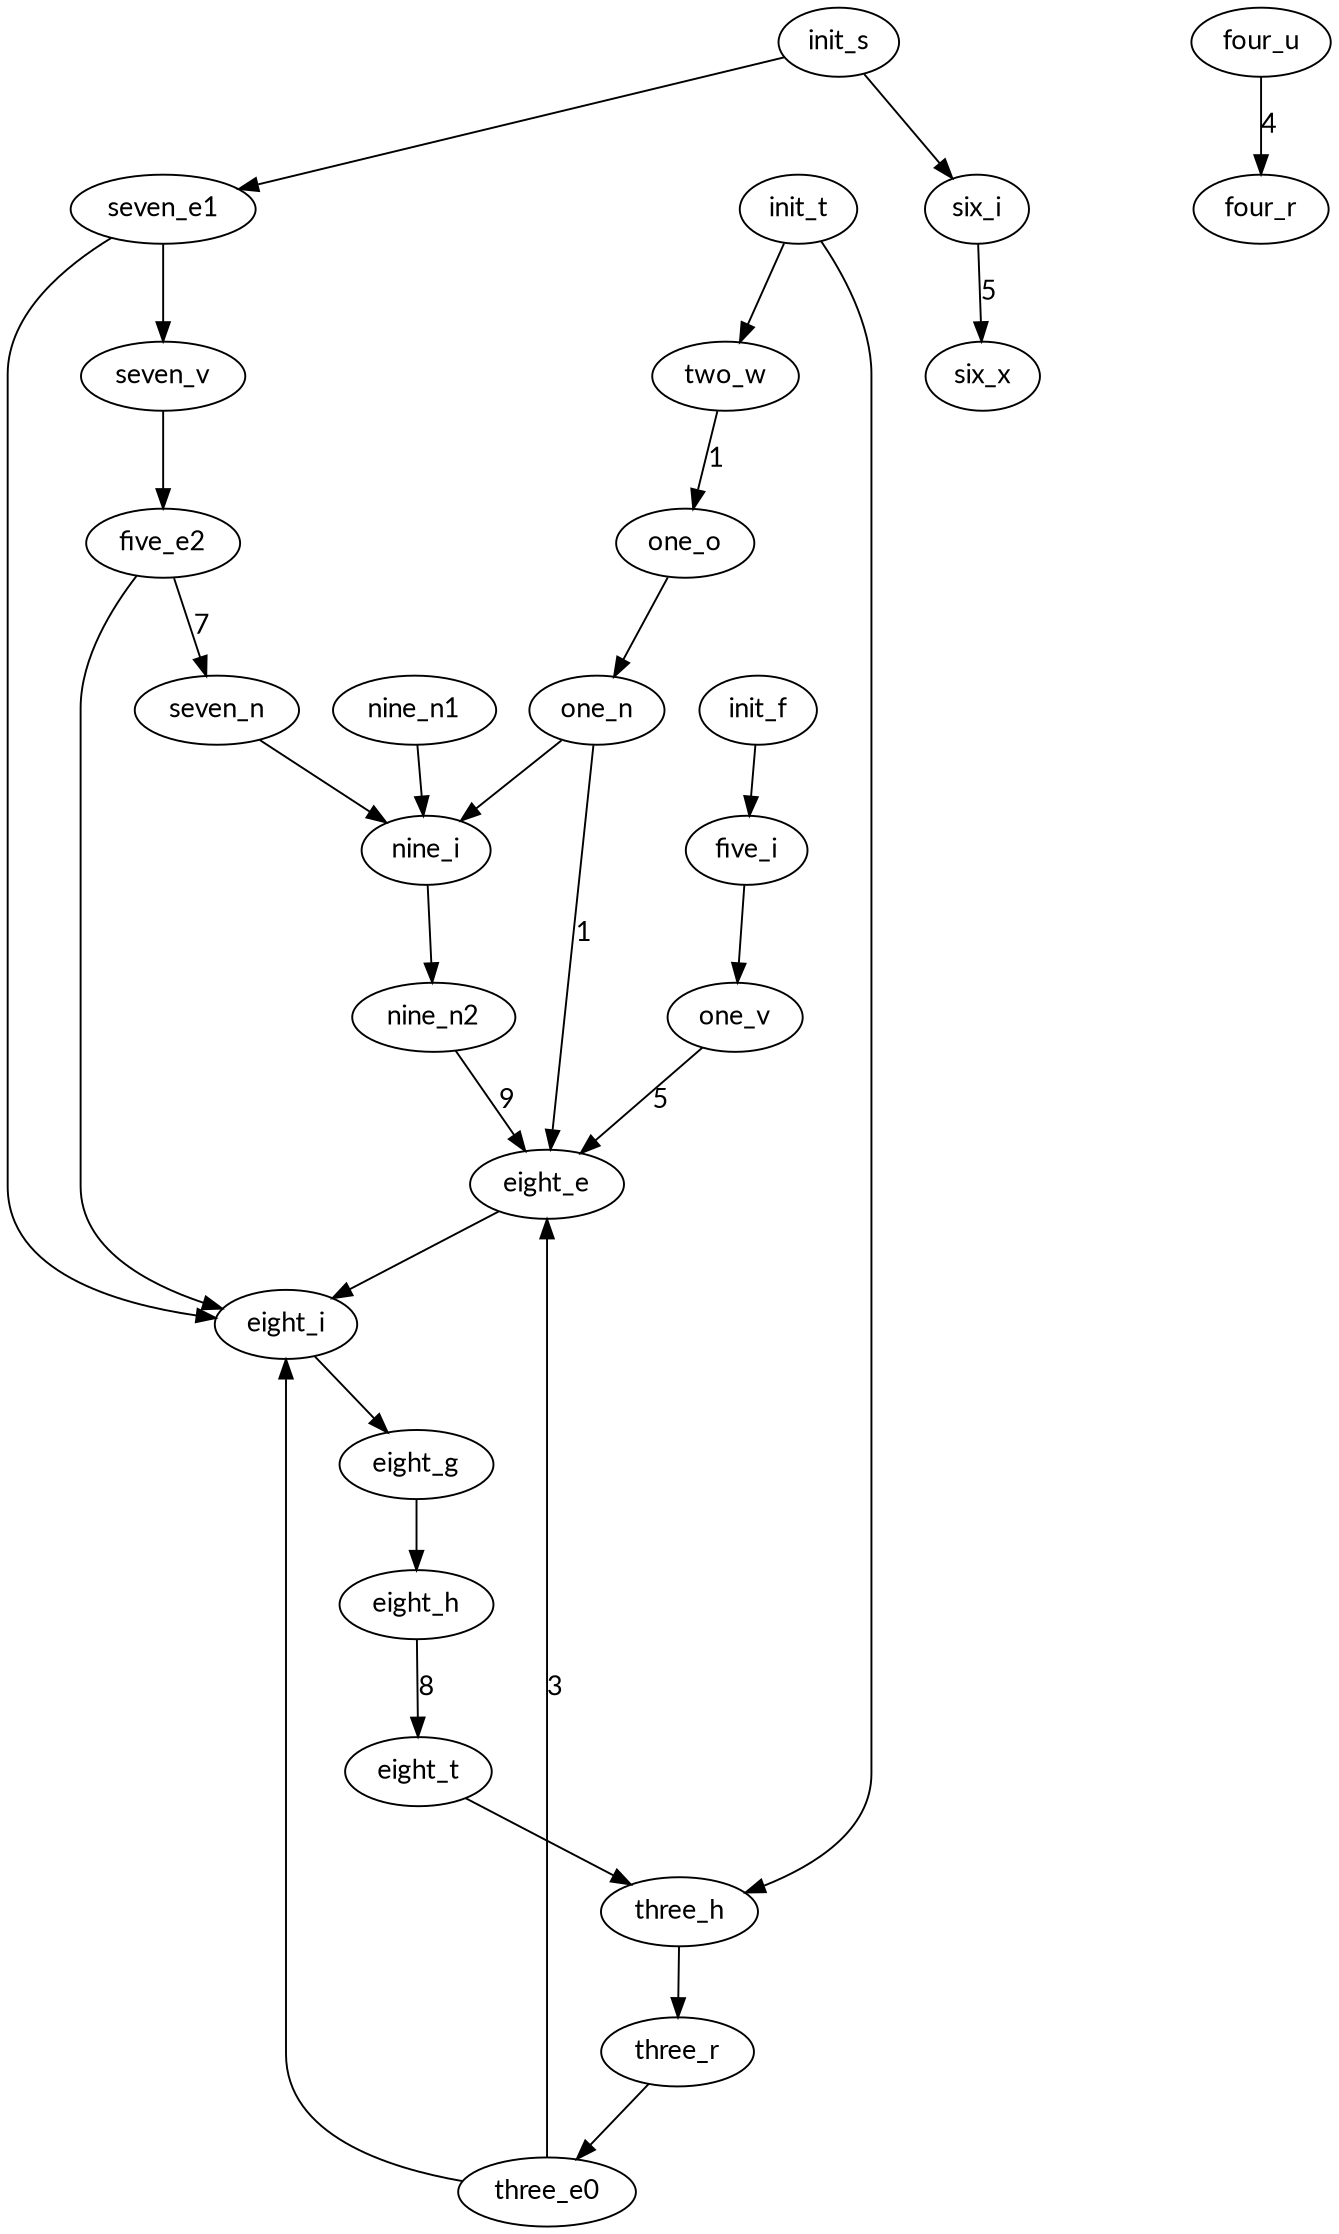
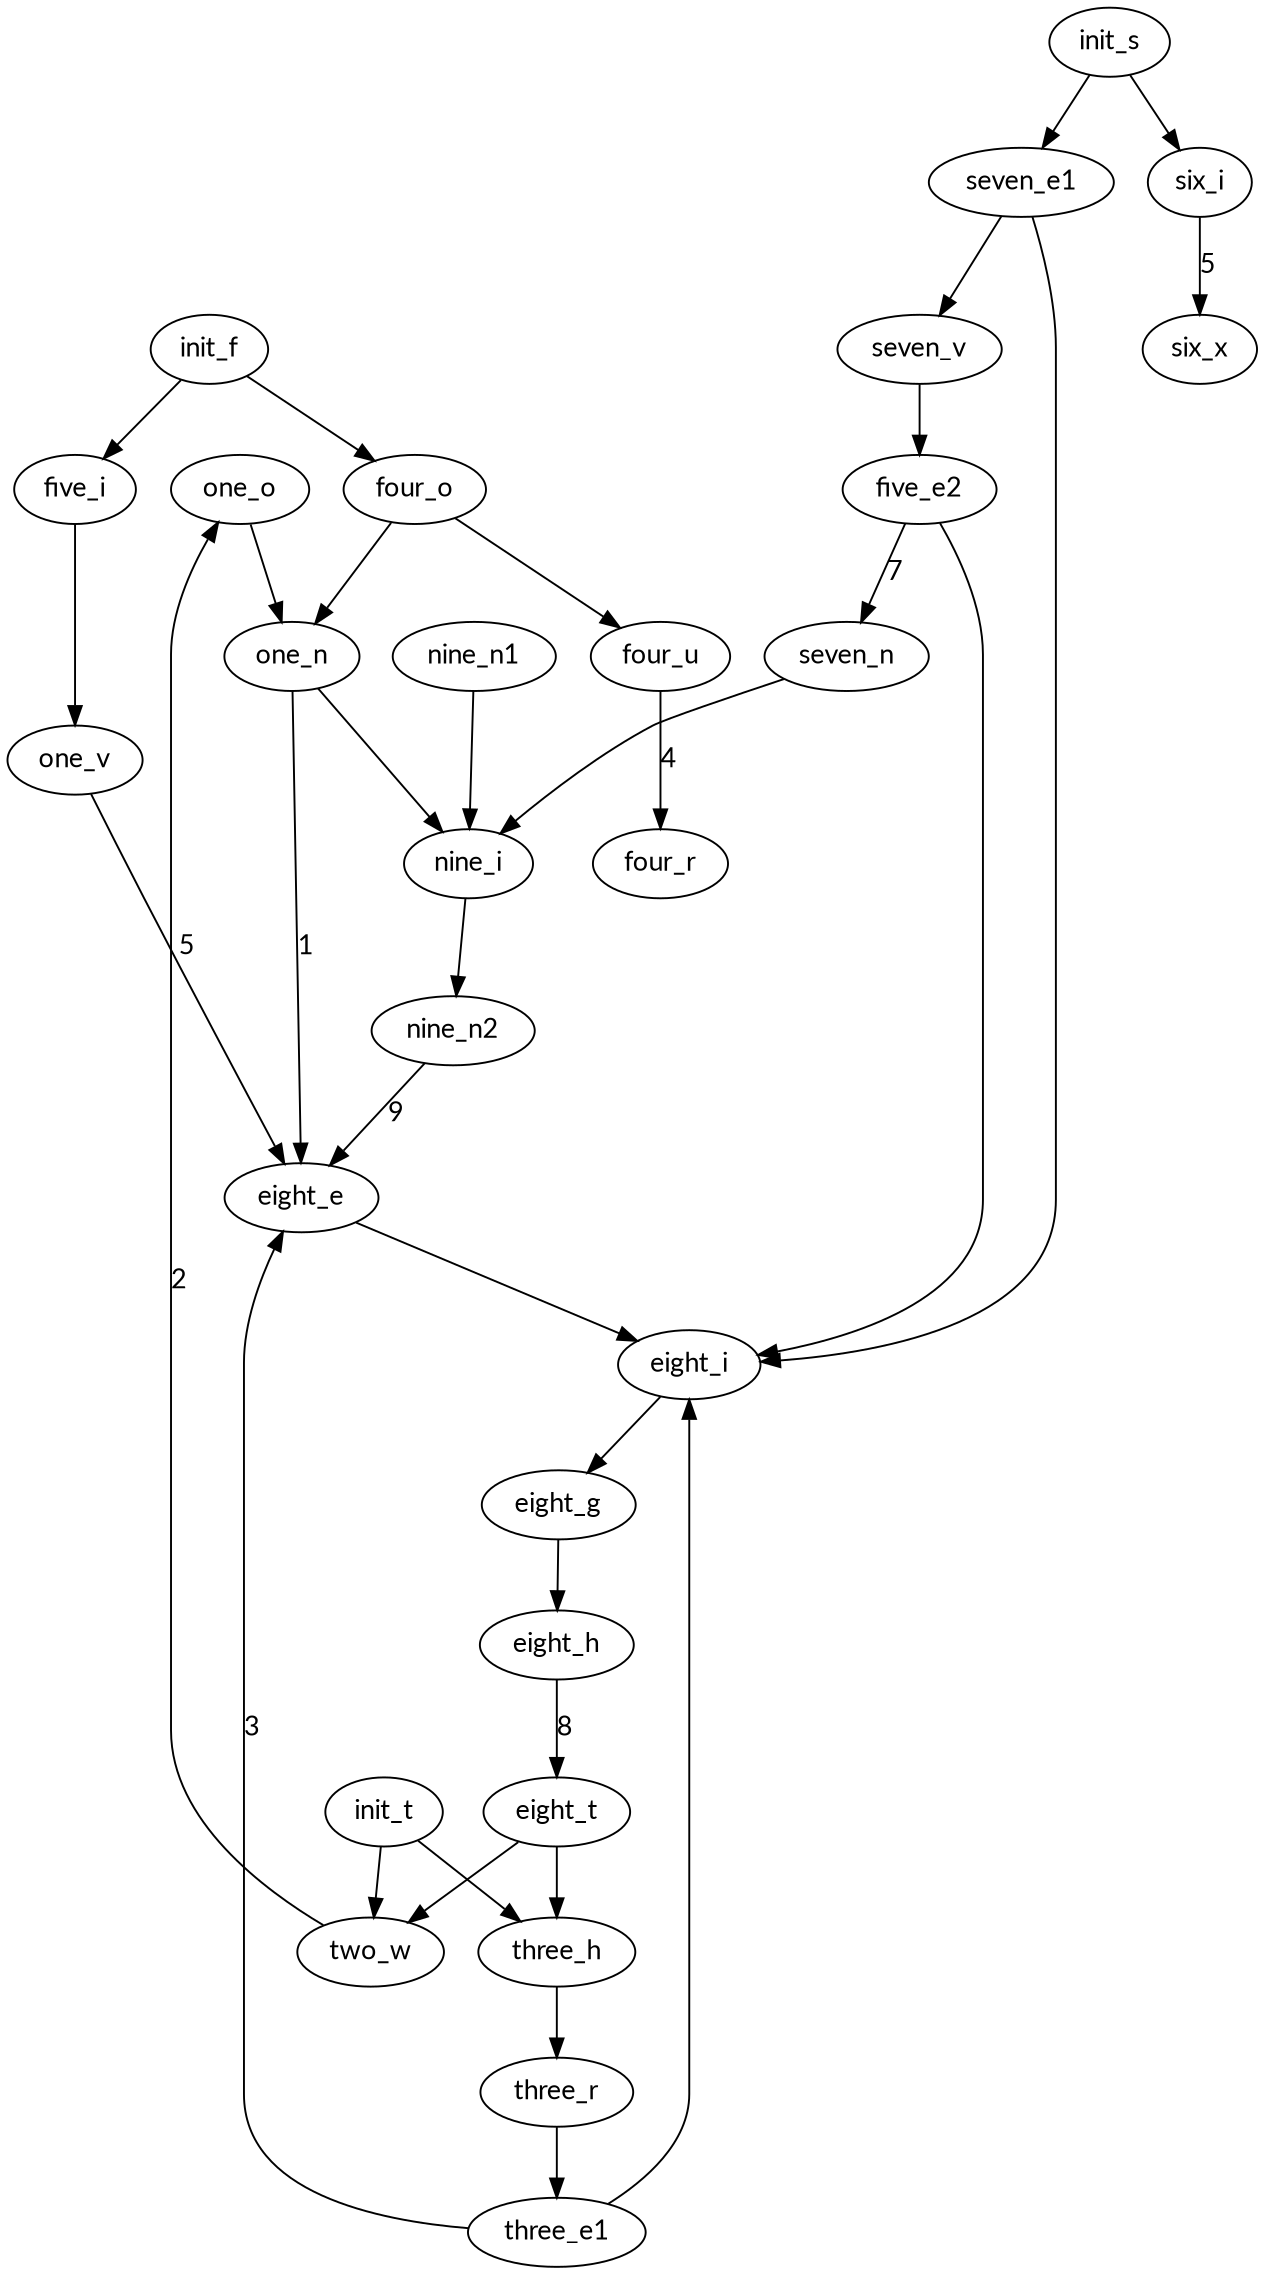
(717, 460) -> (180, 1281)
none -> (415, 489)
none -> (478, 1871)
(547, 2192) -> (557, 2232)
